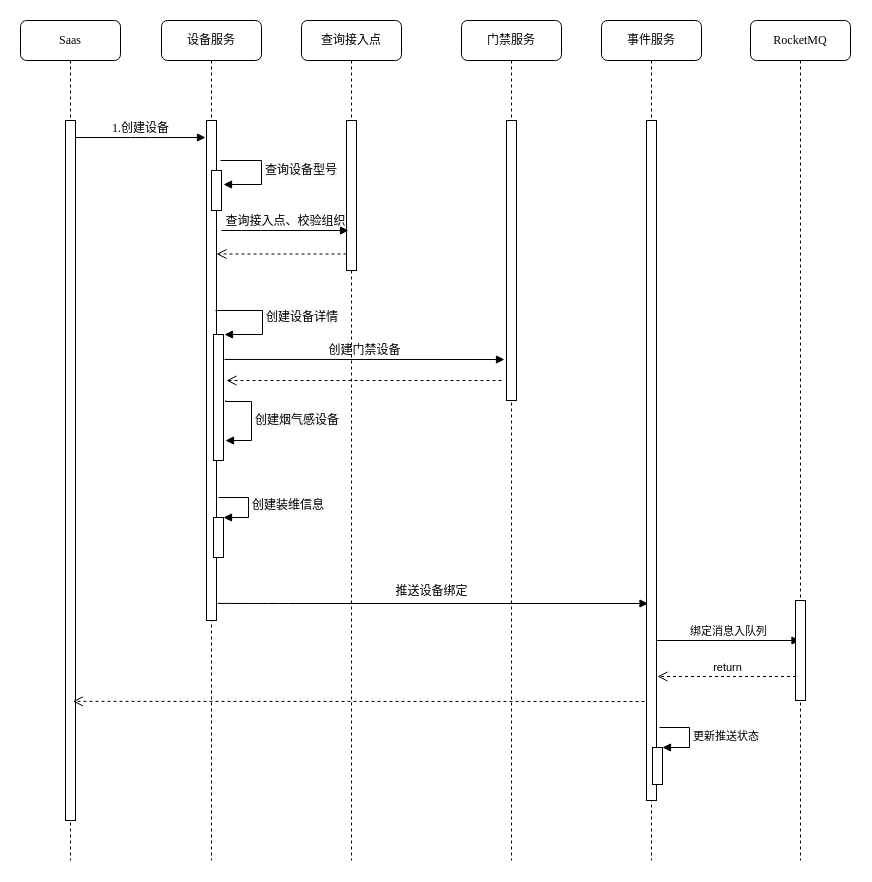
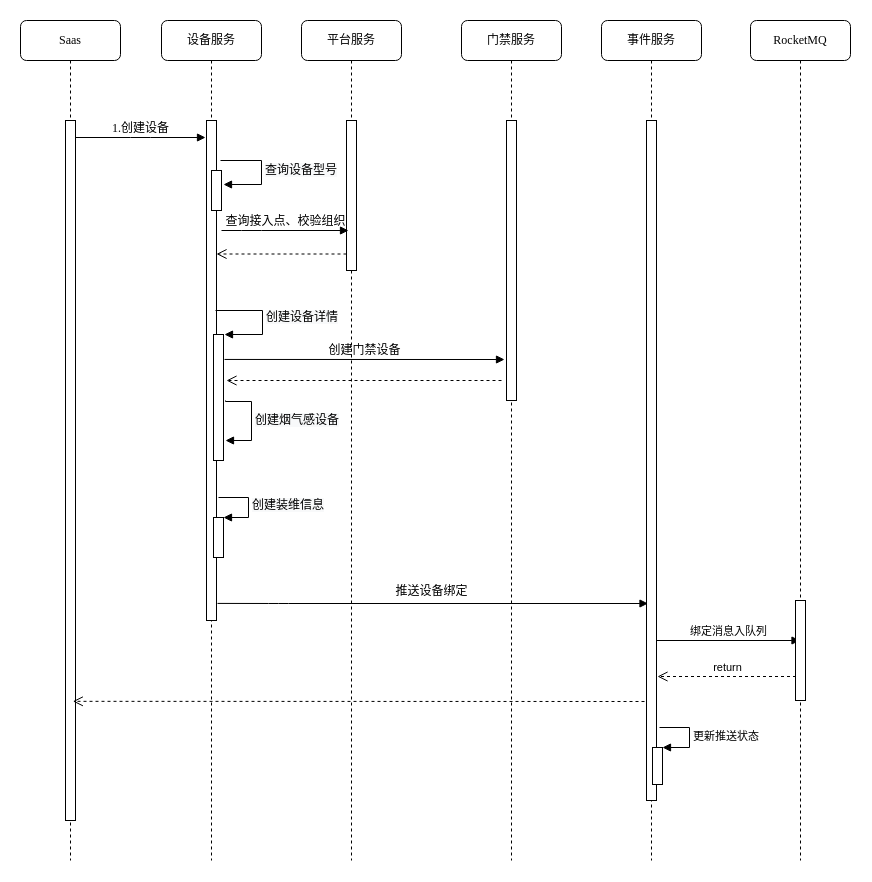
(352, 41) -> (352, 41)
